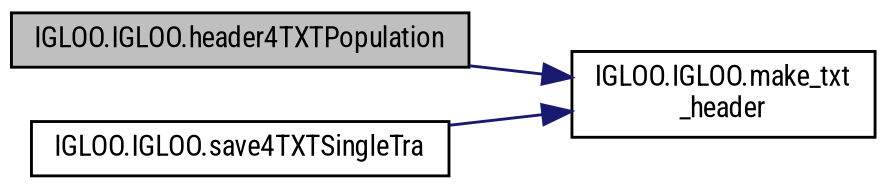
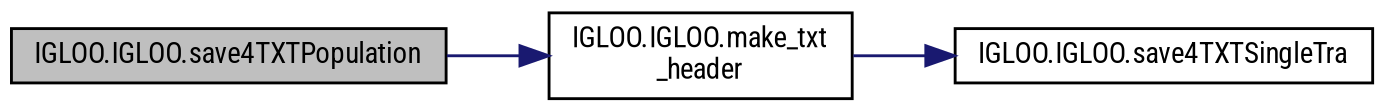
(240, 40) -> (229, 56)
(496, 120) -> (889, 56)
